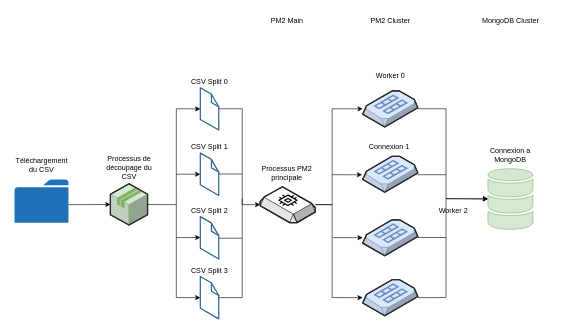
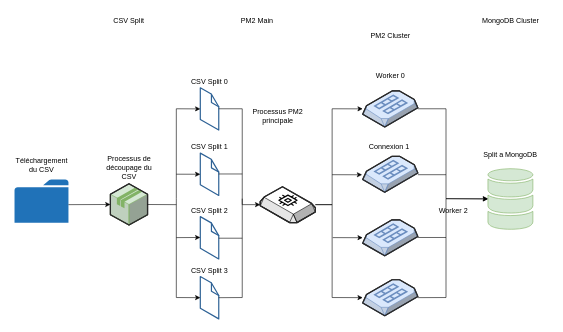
none -> (129, 21)
(287, 21) -> (257, 21)
(390, 21) -> (390, 36)
(511, 155) -> (511, 155)
(287, 173) -> (278, 116)
